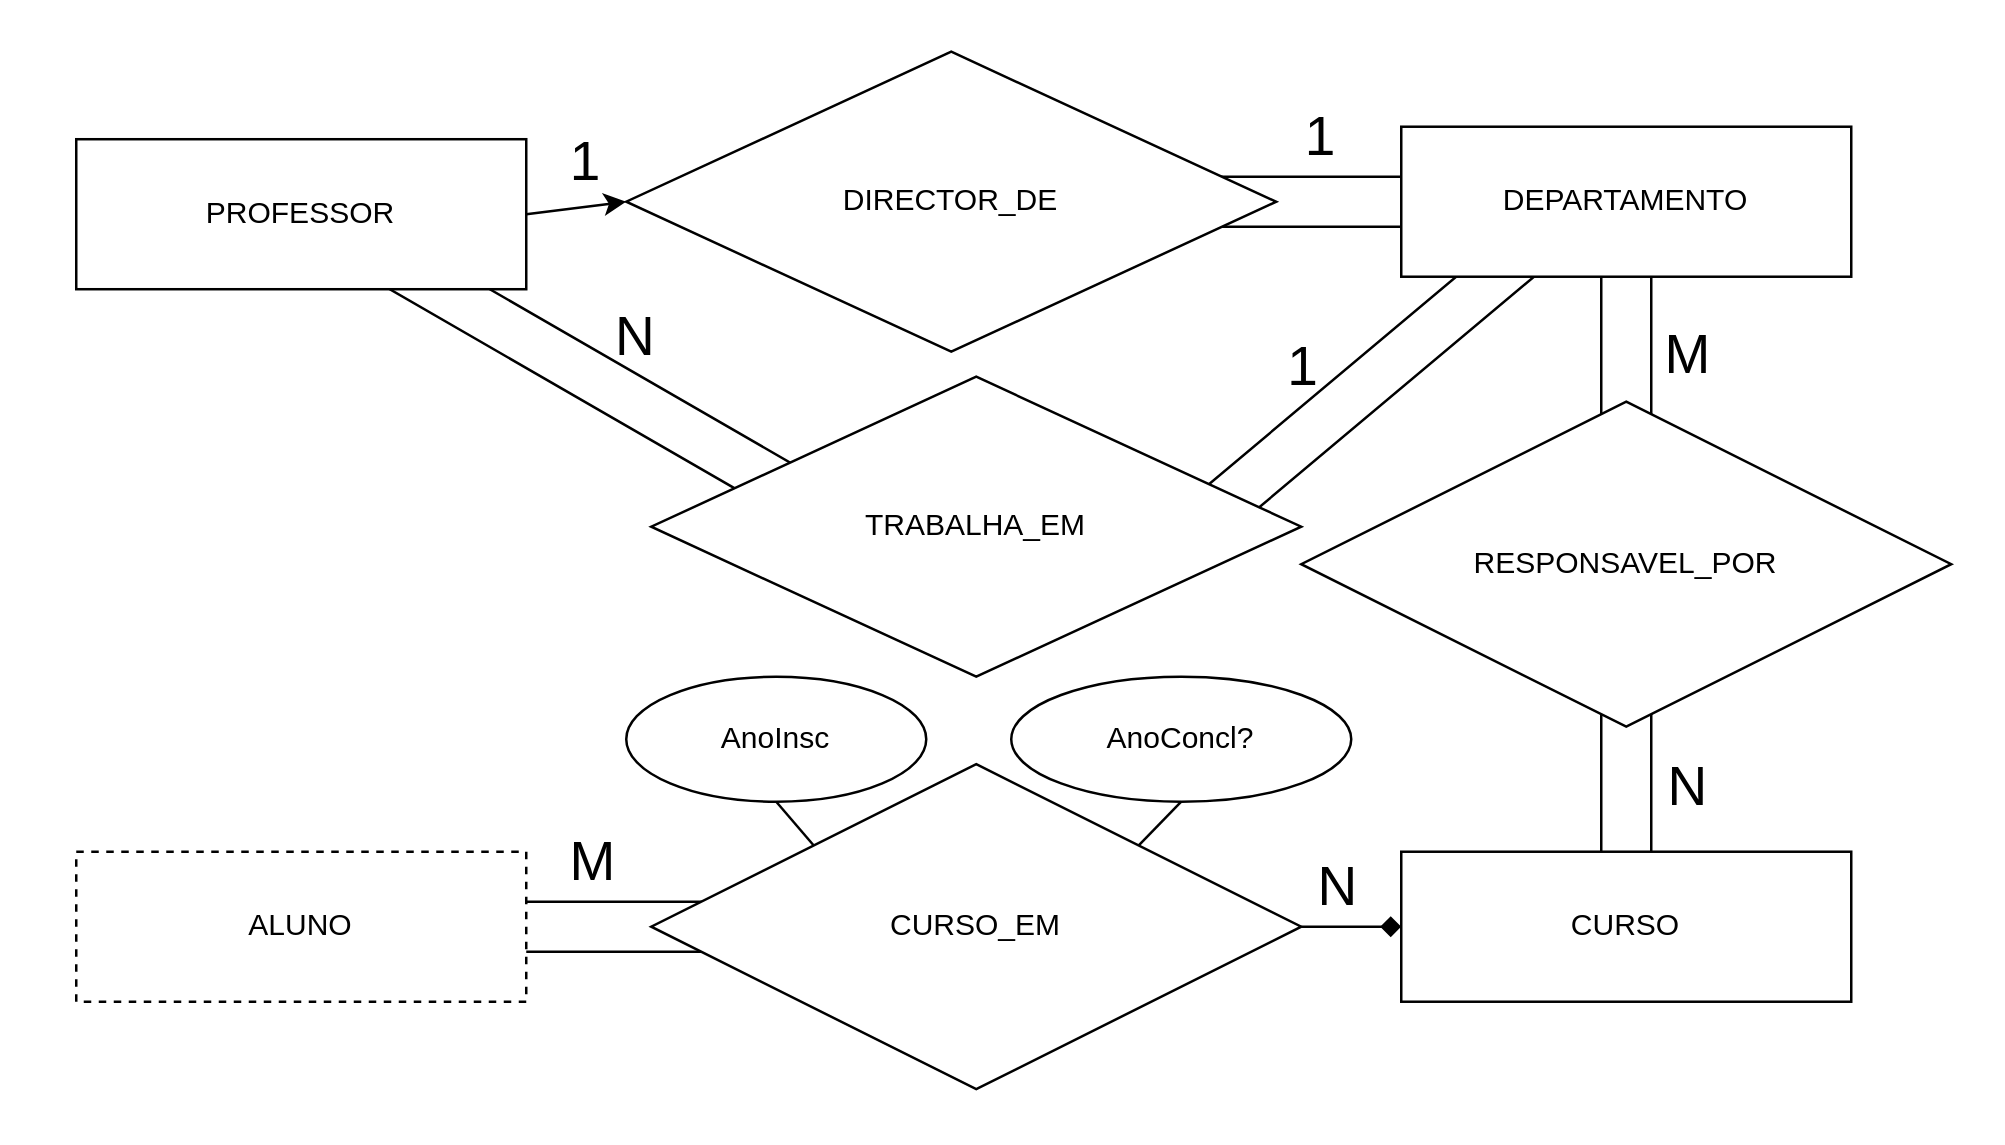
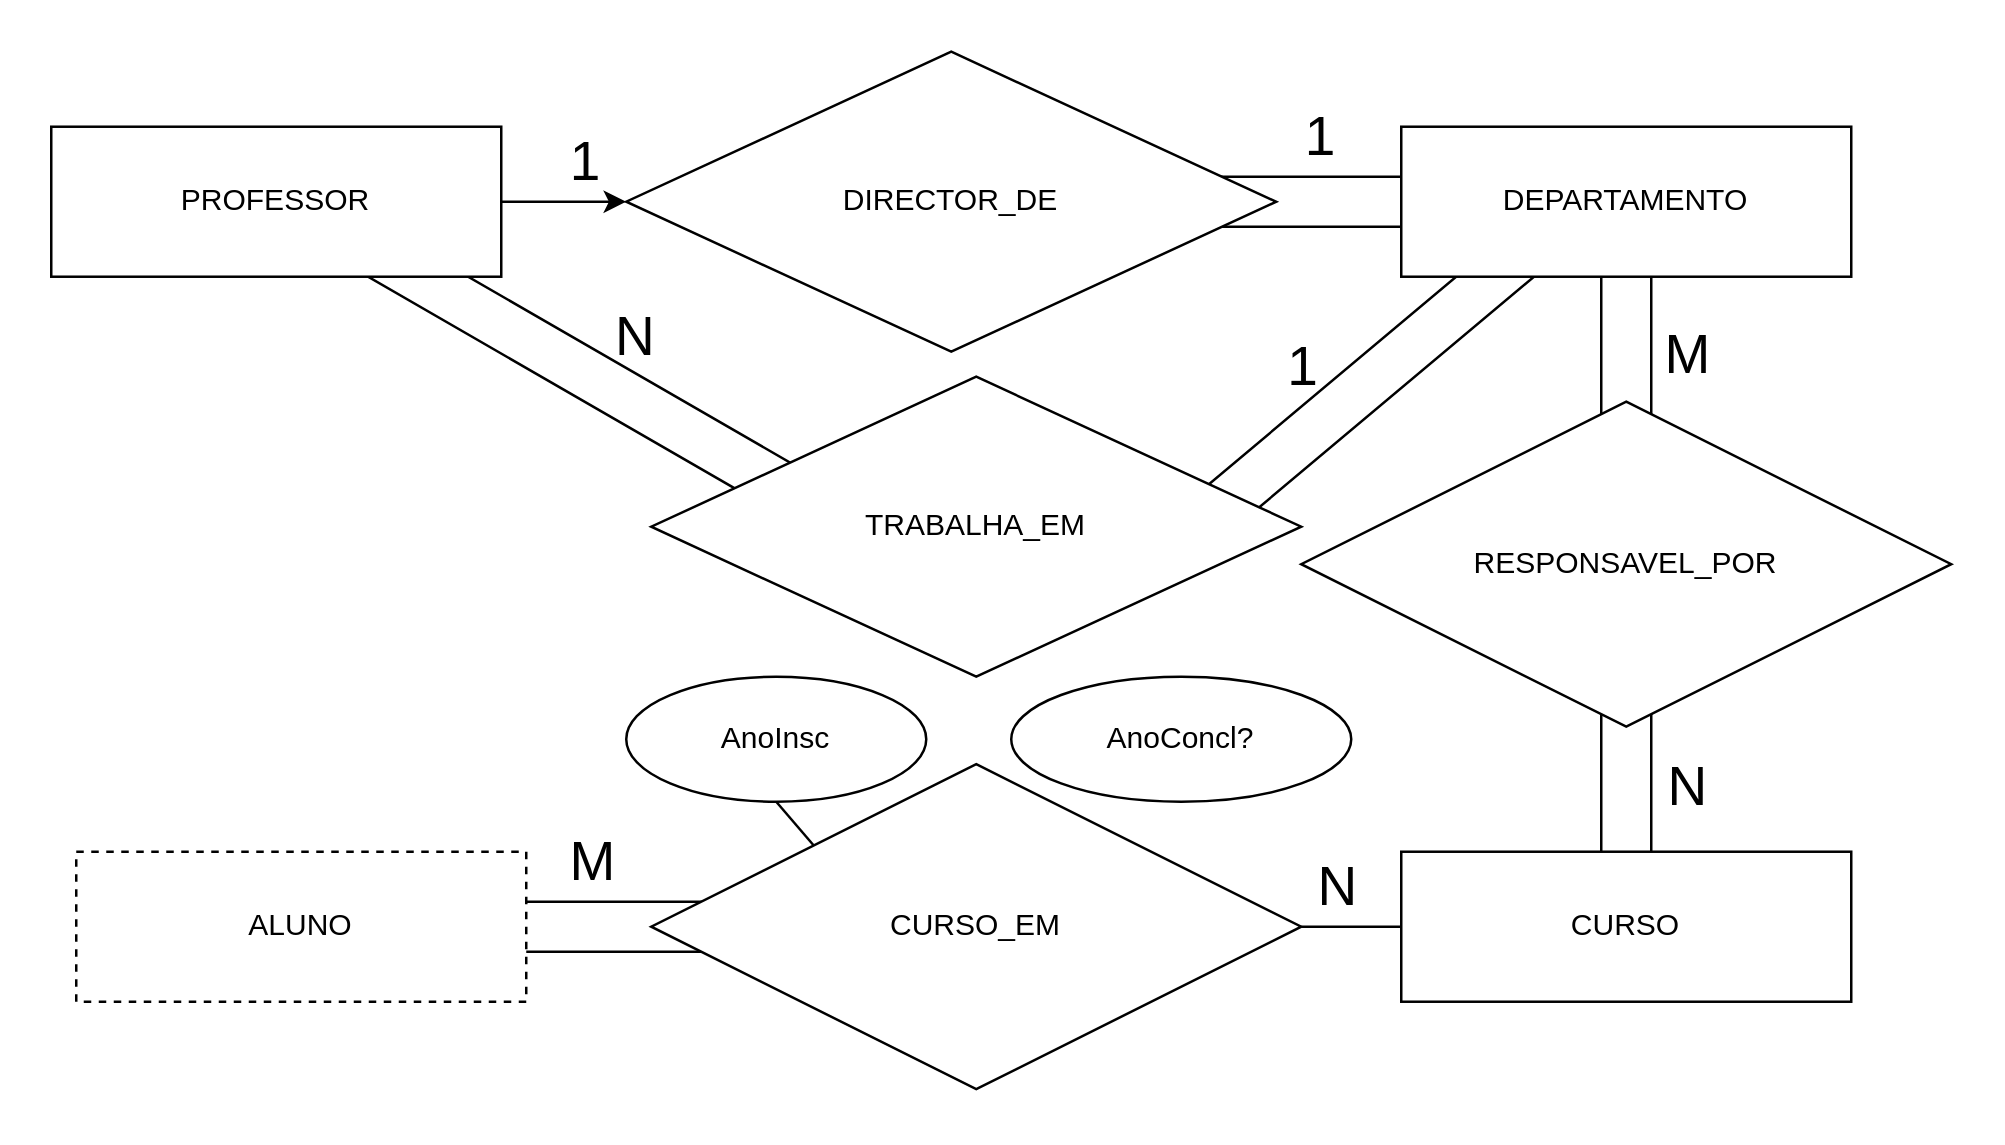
(301, 214) -> (276, 202)
(1160, 824) -> none
(1381, 927) -> (1390, 927)
